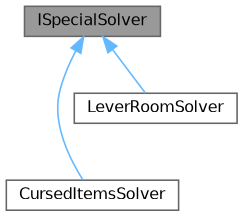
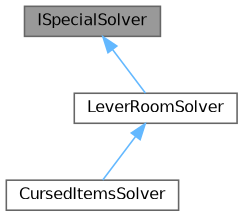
(58, 116) -> (119, 158)
